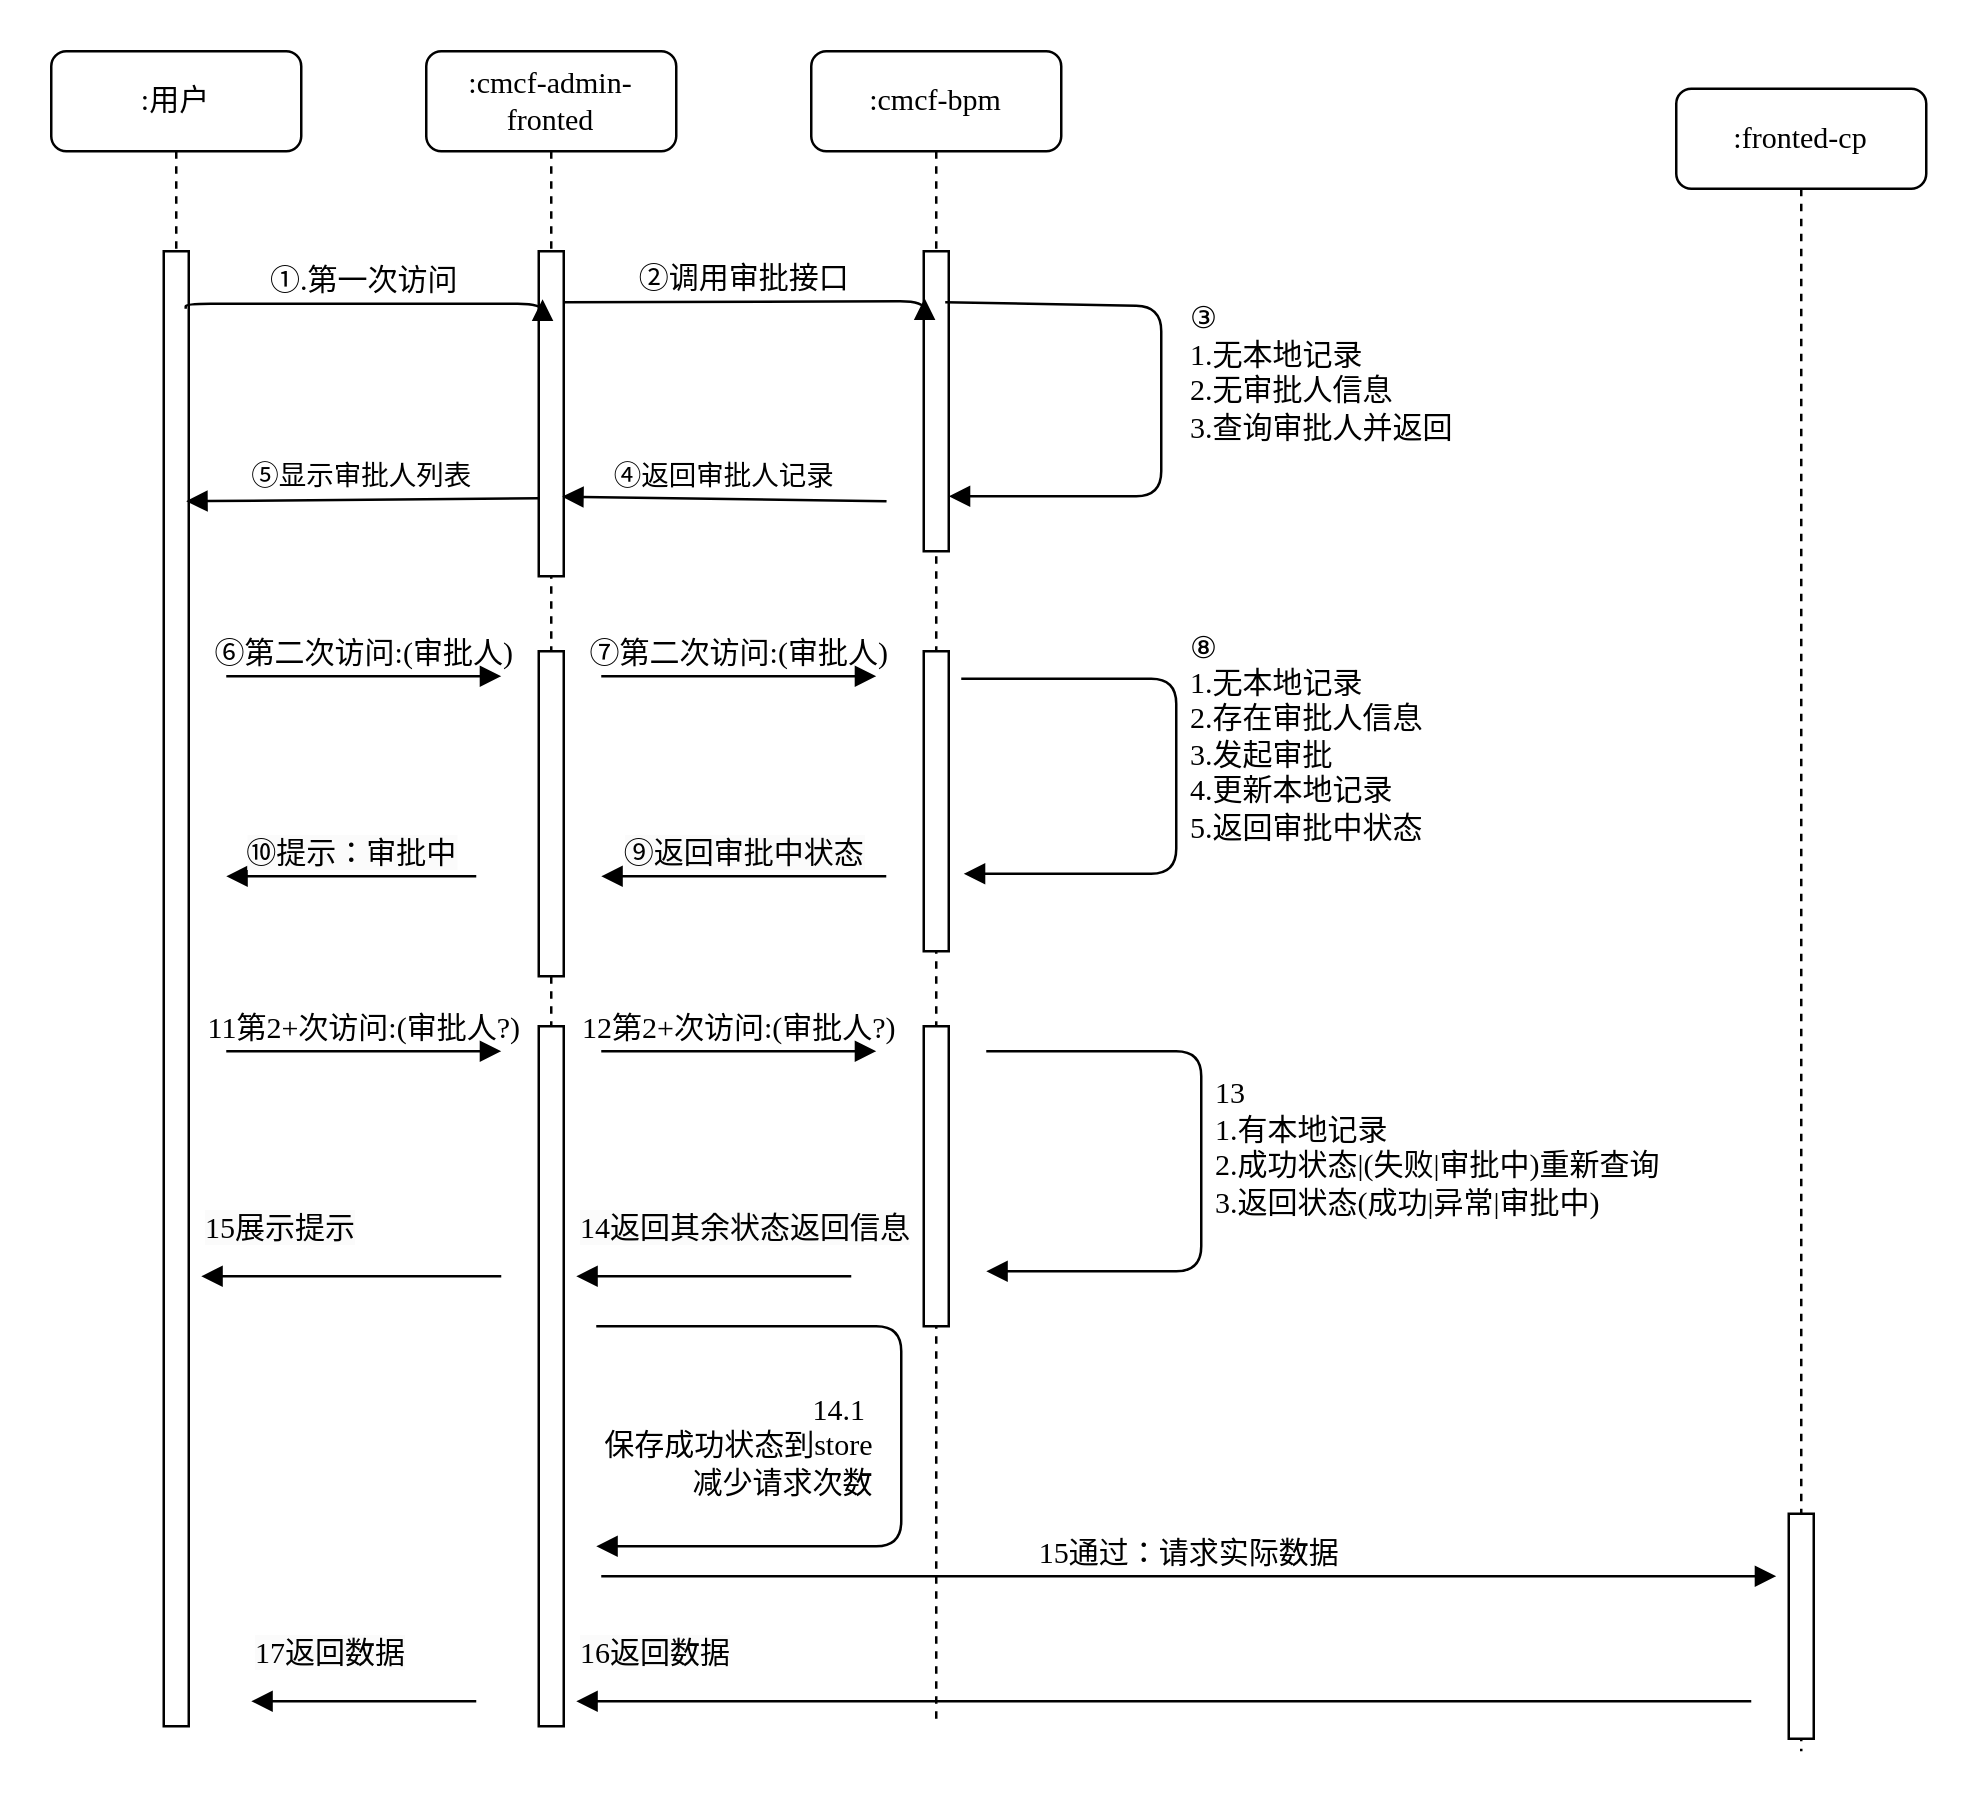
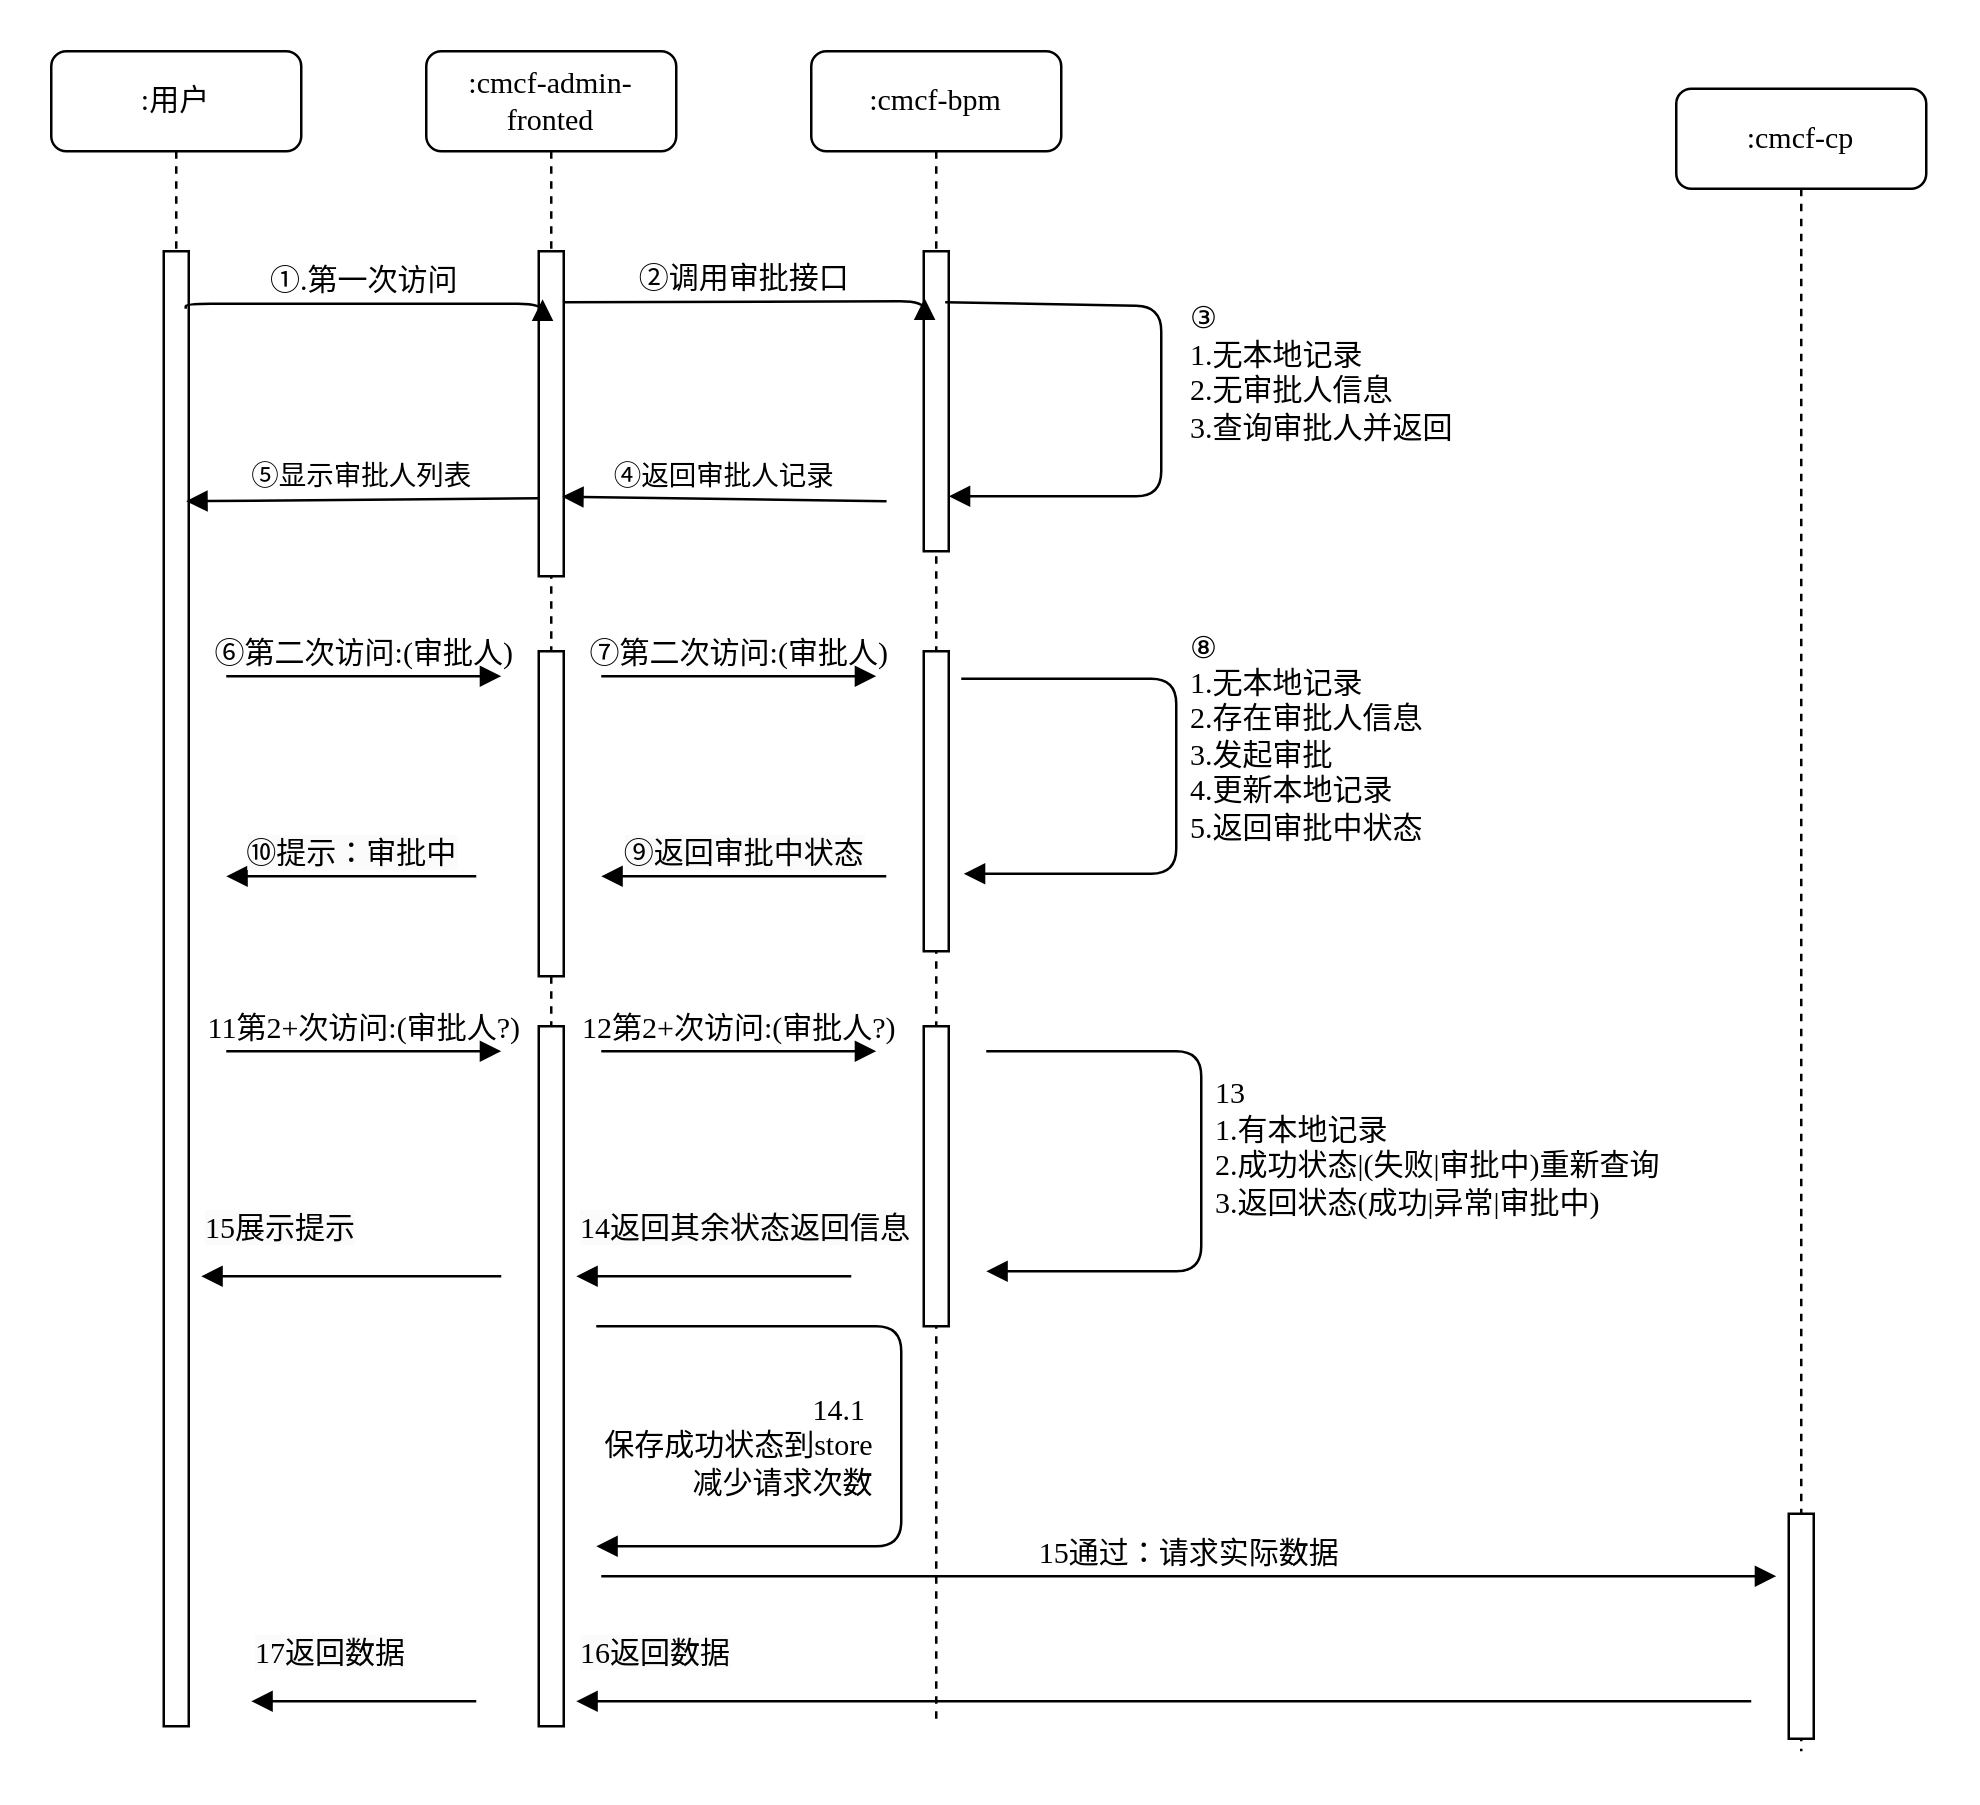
(1801, 139) -> (1801, 139)
